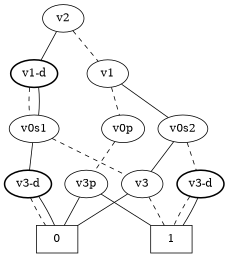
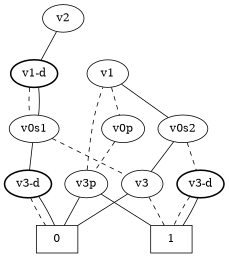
(86, 46) -> (92, 128)
